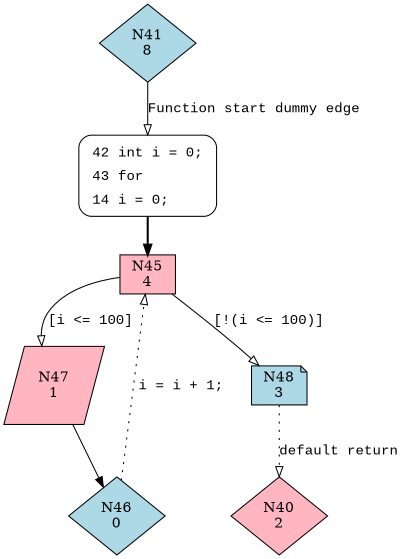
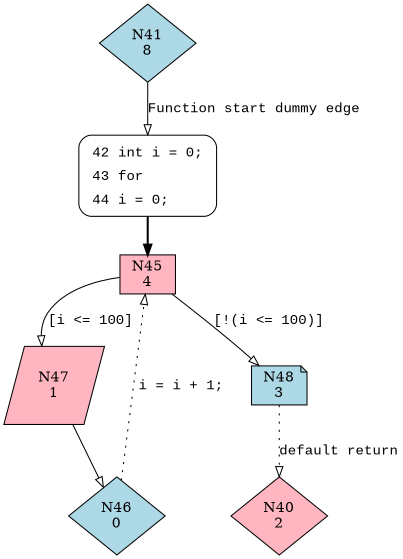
(101, 199) -> (101, 199)
(86, 451) -> (86, 451)
